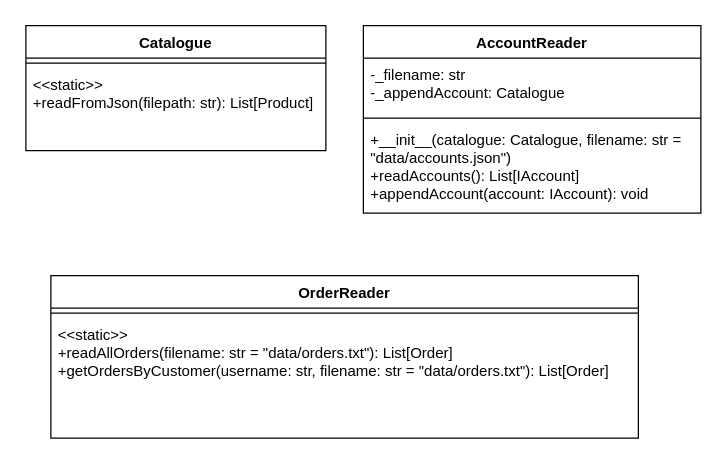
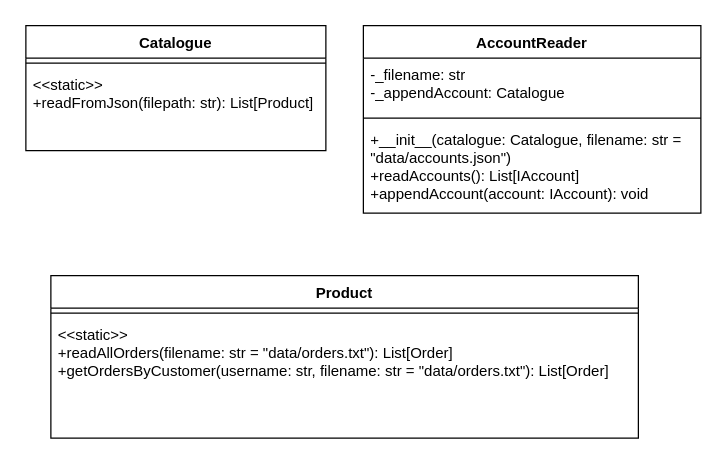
(344, 293) -> (344, 293)
